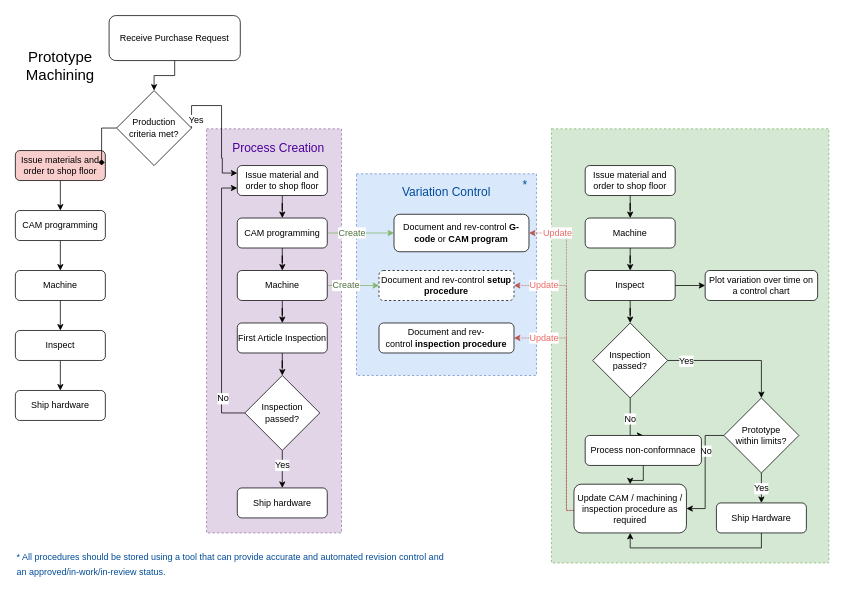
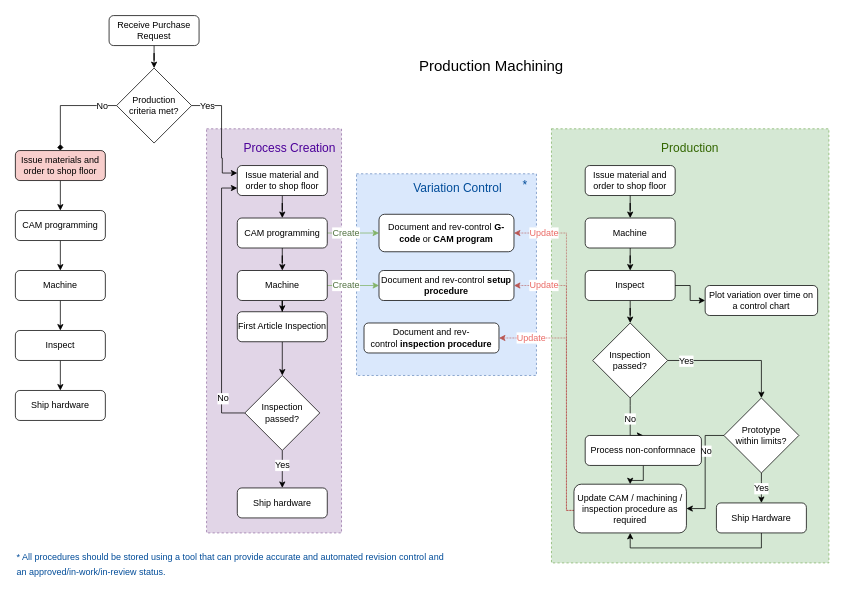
(175, 38) -> (154, 30)
(60, 65) -> none
none -> (492, 65)
(154, 128) -> (154, 105)
(279, 147) -> (290, 147)
none -> (690, 147)
(447, 192) -> (458, 188)
(462, 233) -> (447, 233)
(447, 285) -> (447, 285)
(762, 285) -> (762, 300)
(282, 338) -> (282, 327)
(447, 338) -> (432, 338)
